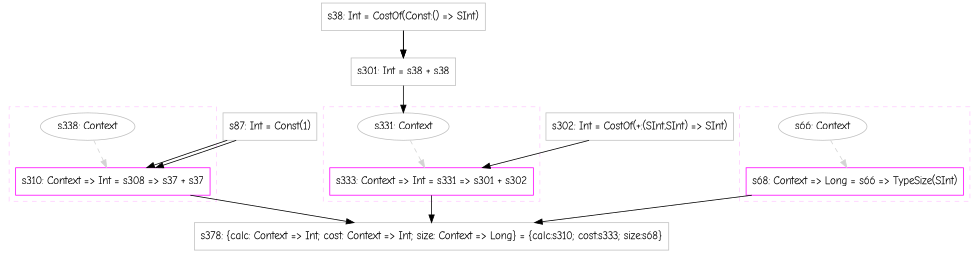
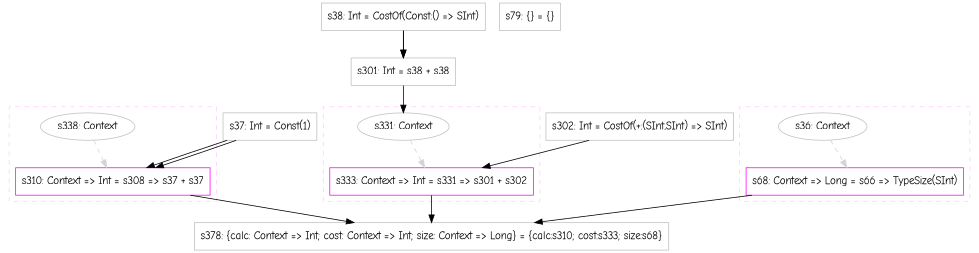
none -> (530, 17)
(270, 127) -> (270, 127)
(823, 127) -> (823, 127)
